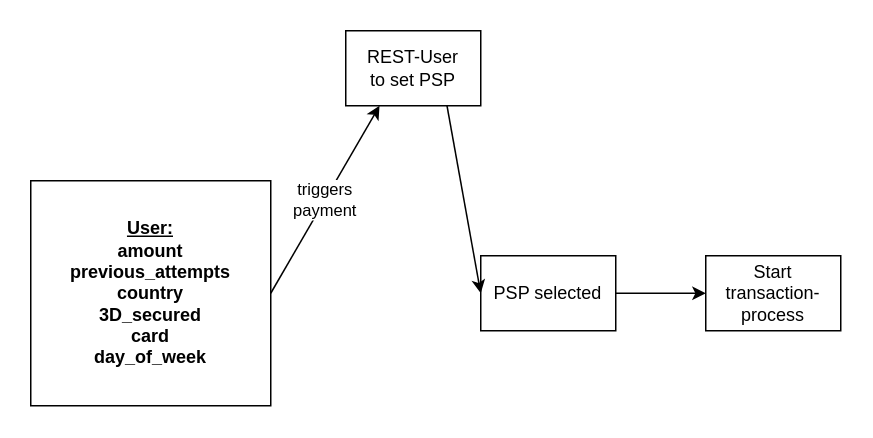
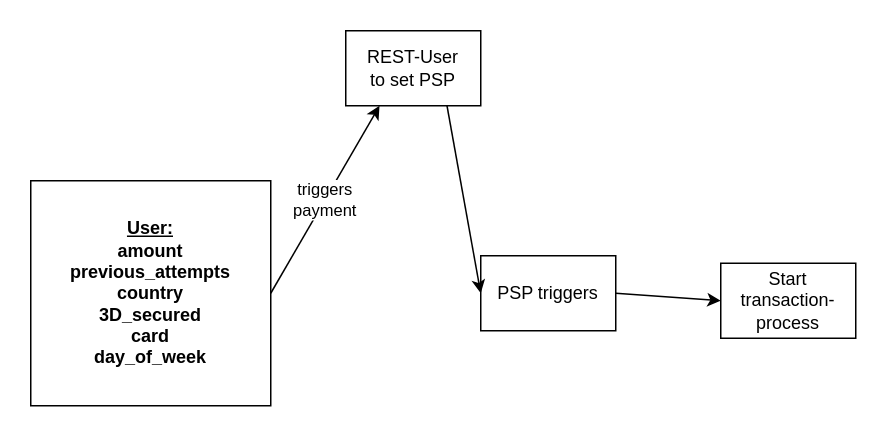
(548, 293) -> (548, 293)
(773, 293) -> (788, 301)
